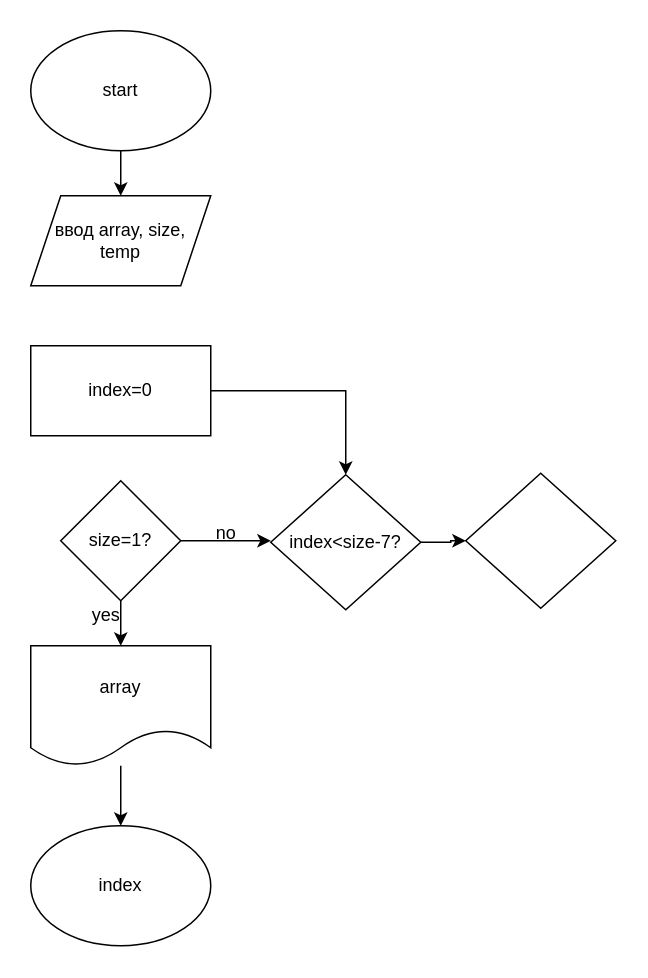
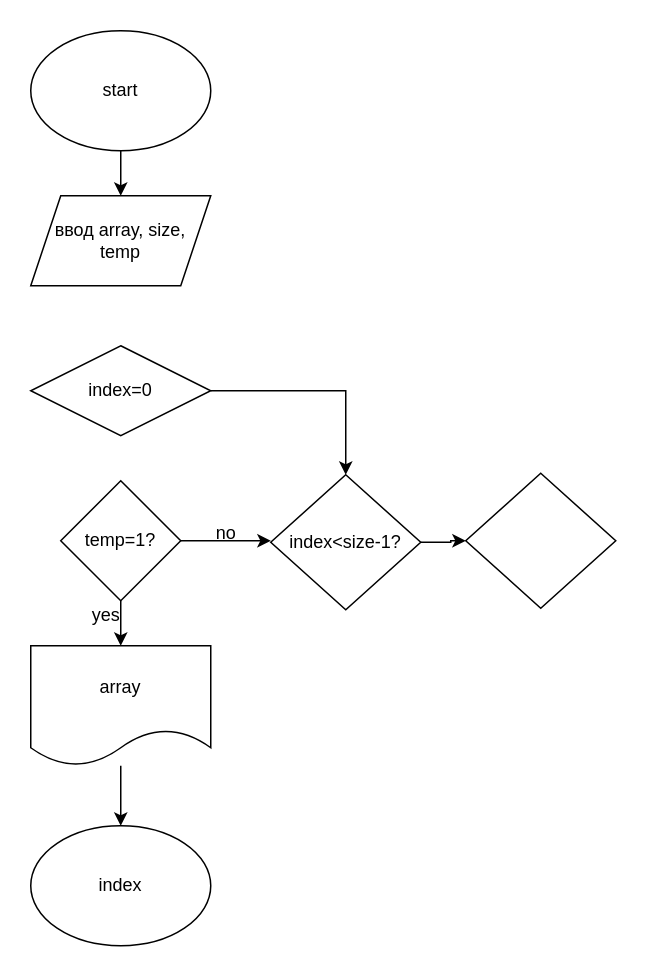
(121, 391) -> (121, 391)
(121, 541) -> (121, 541)
(346, 542) -> (346, 542)
